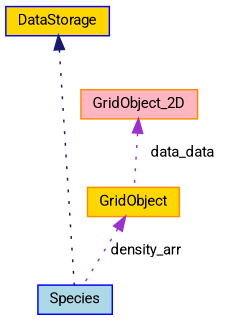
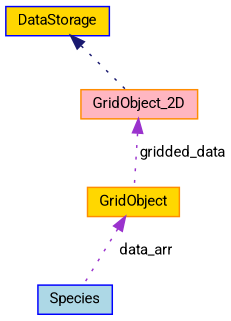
(181, 153) -> (181, 153)
(67, 168) -> (104, 68)
(145, 251) -> (145, 251)
